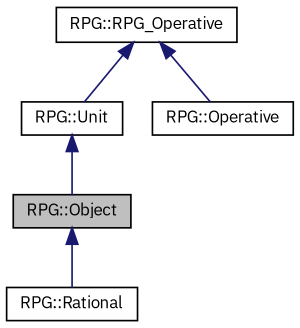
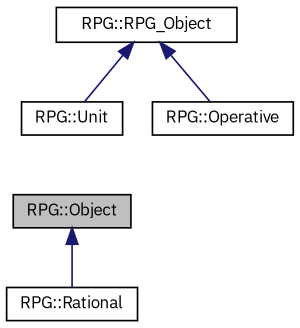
(147, 25) -> (147, 25)
(72, 174) -> none
